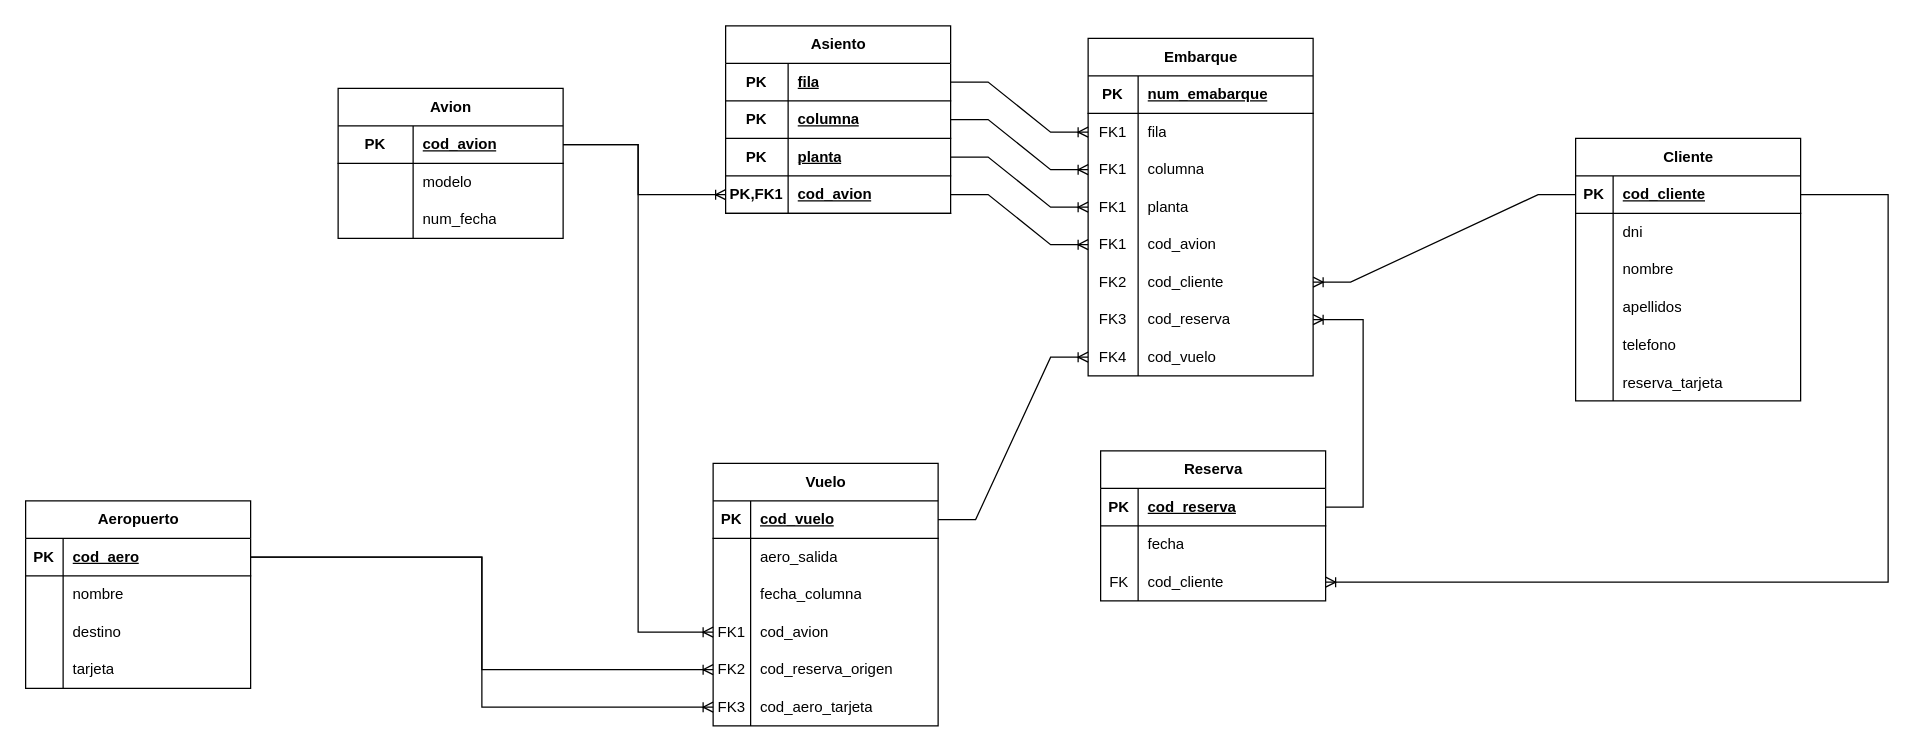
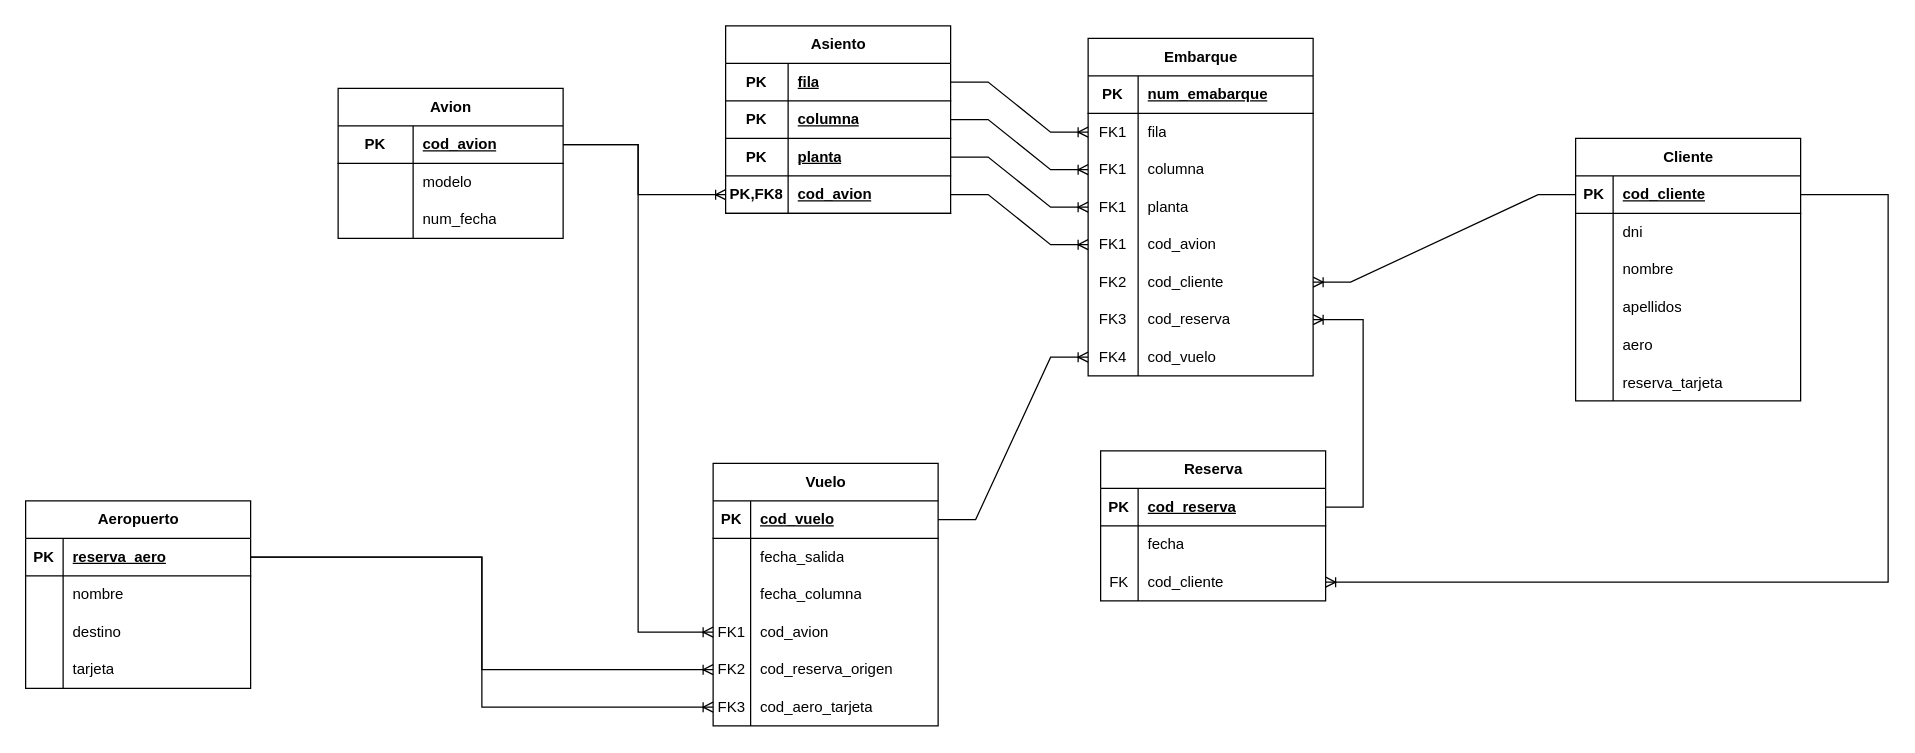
(757, 194) -> (757, 194)
(1654, 345) -> (1639, 345)
(107, 557) -> (124, 557)
(803, 557) -> (807, 557)
